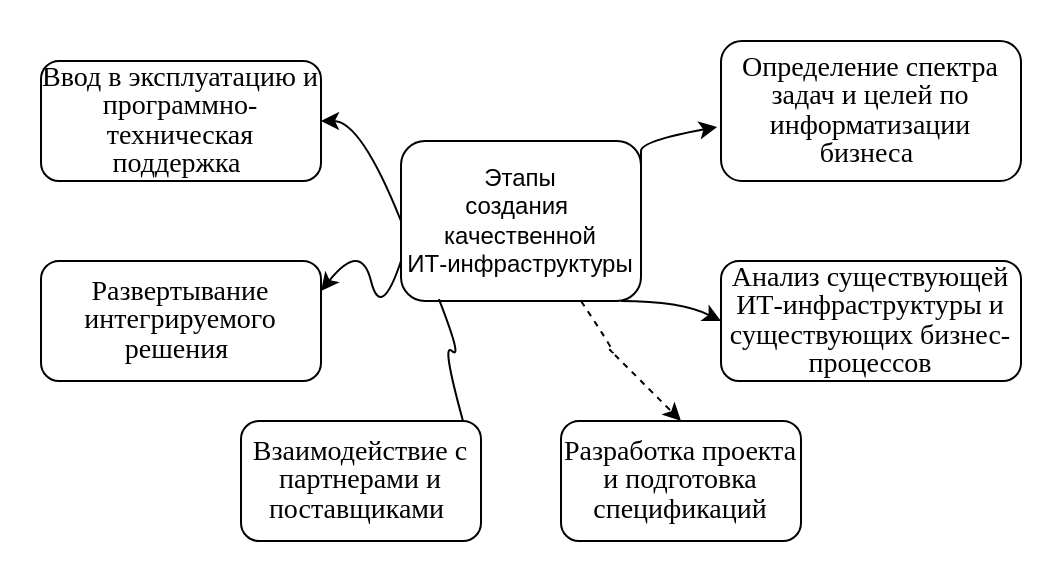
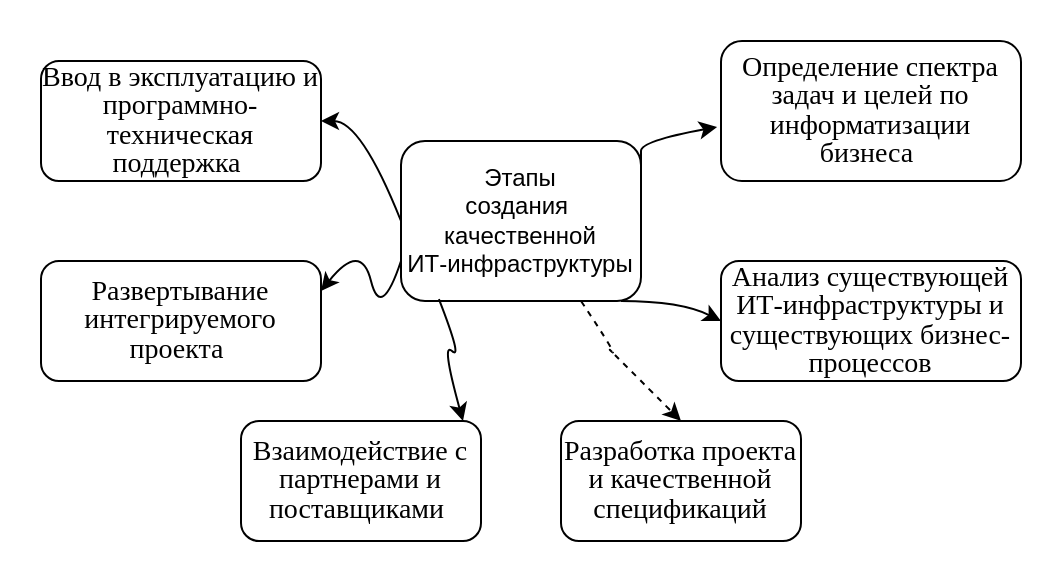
(181, 321) -> (181, 321)
(461, 412) -> (459, 407)
(681, 481) -> (681, 481)
